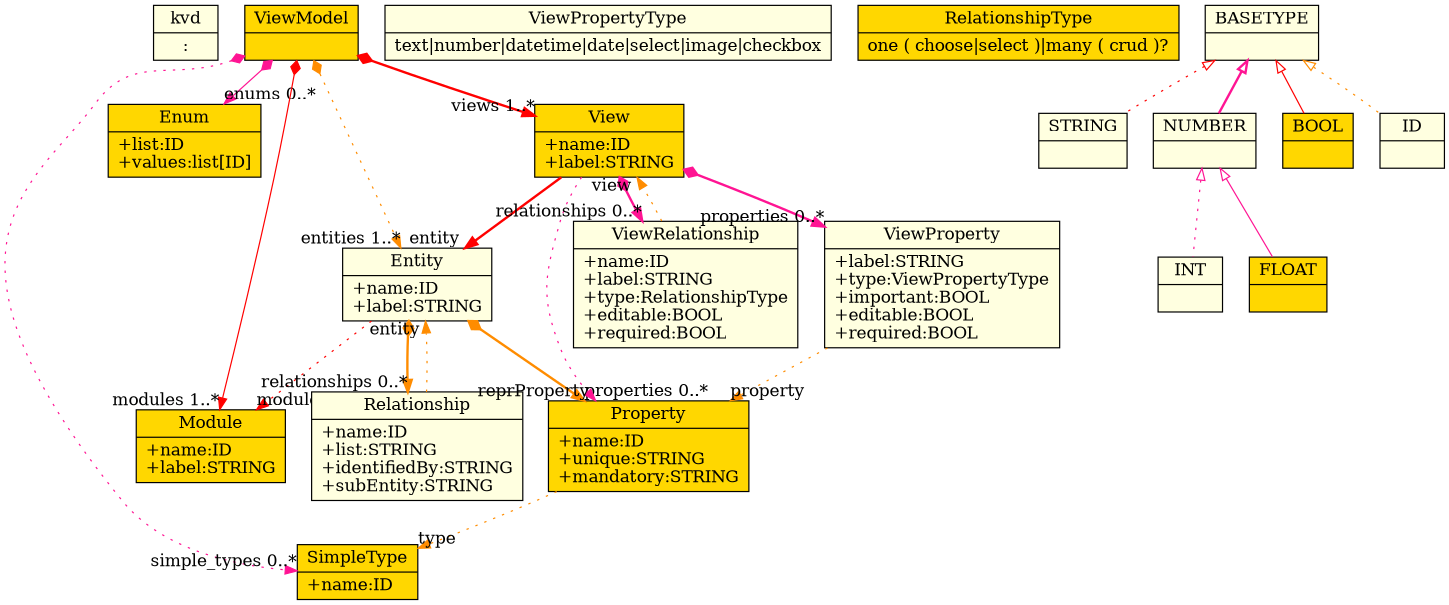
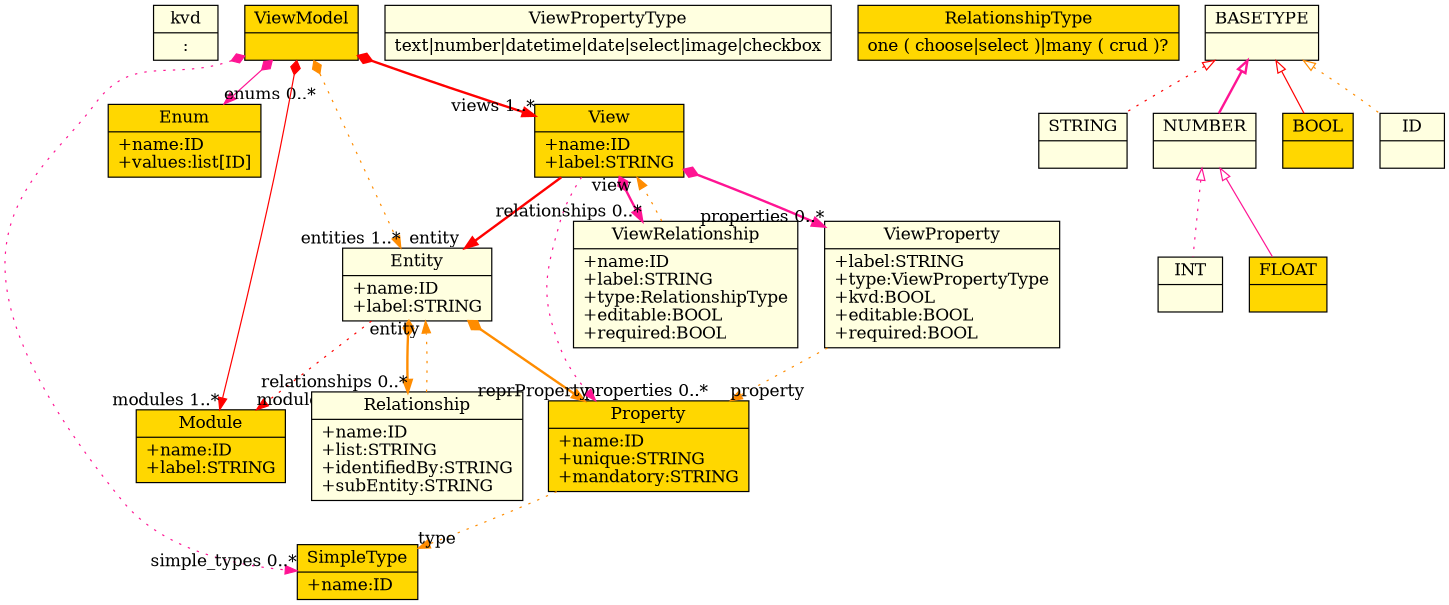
(151, 145) -> (161, 145)
(912, 298) -> (885, 298)
